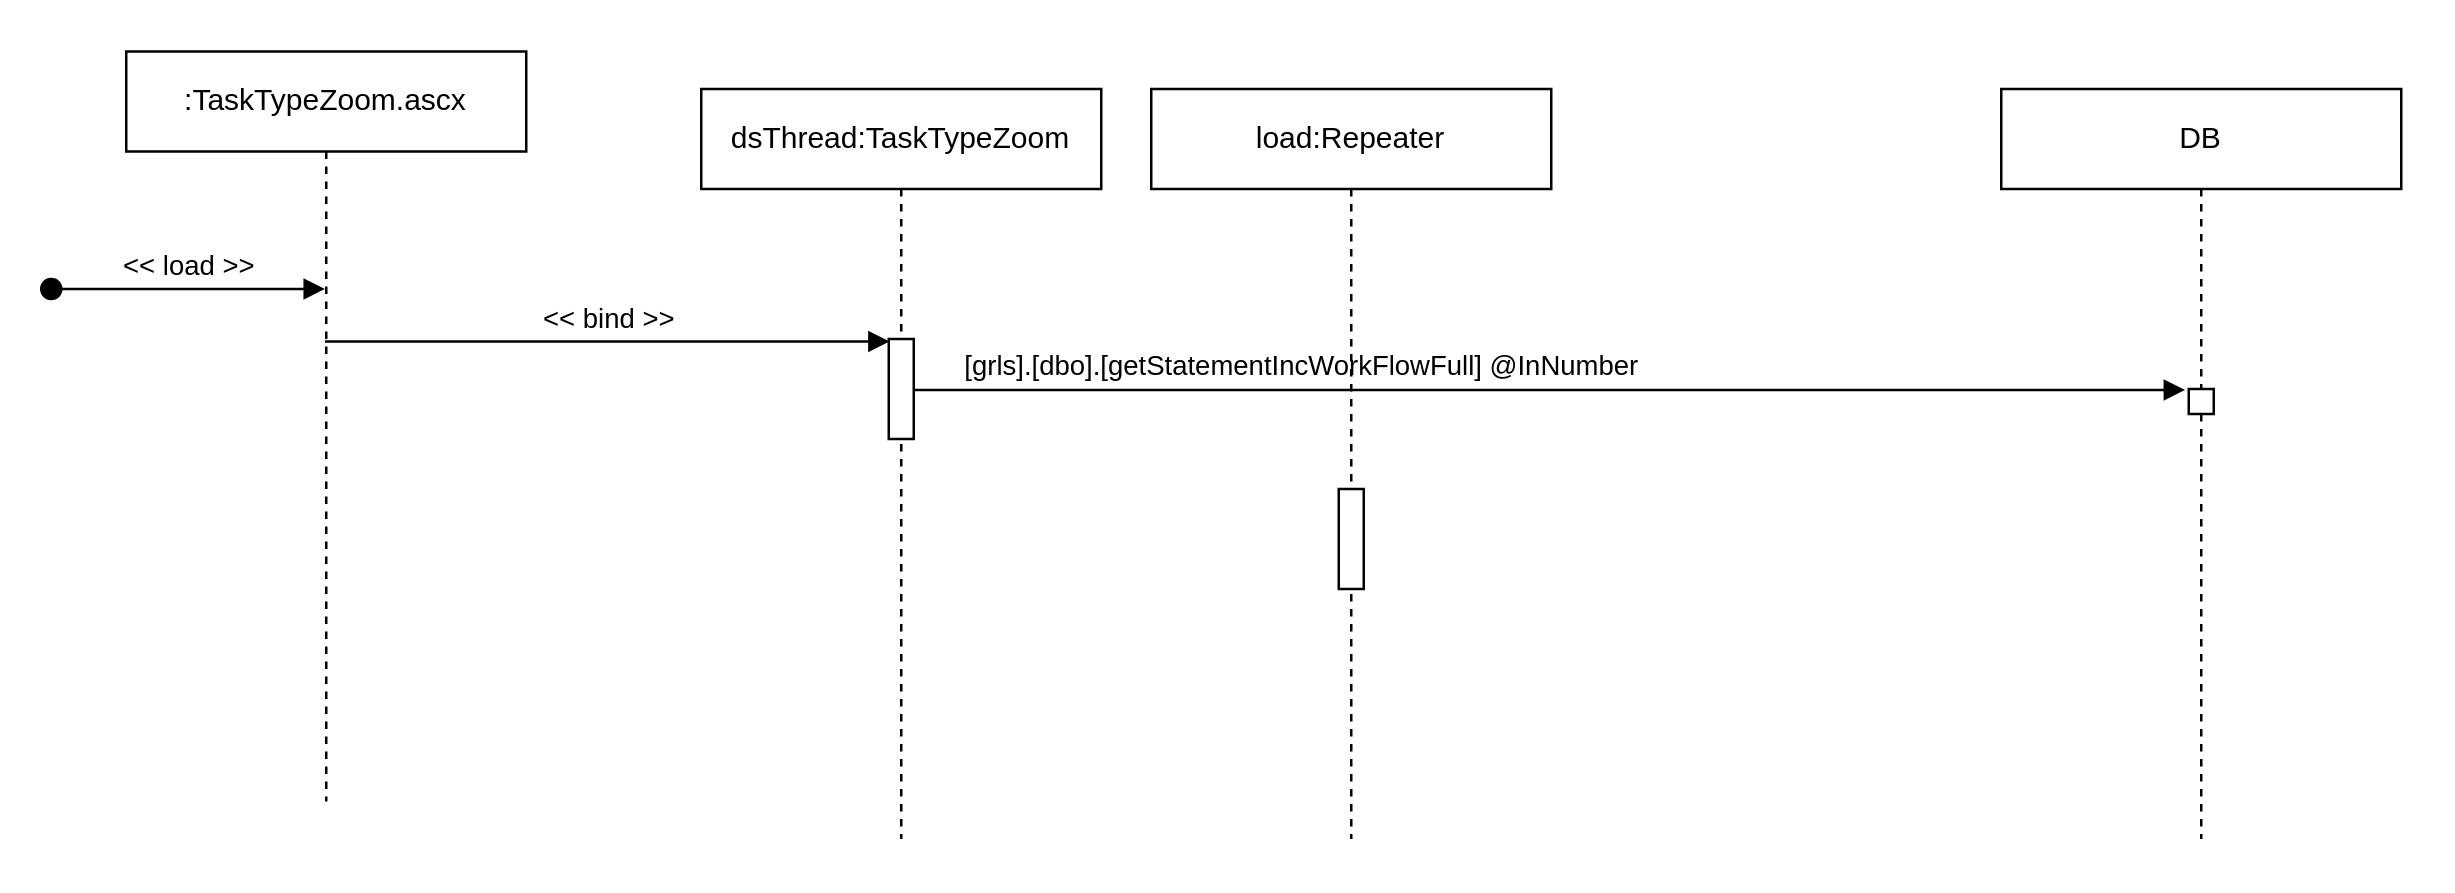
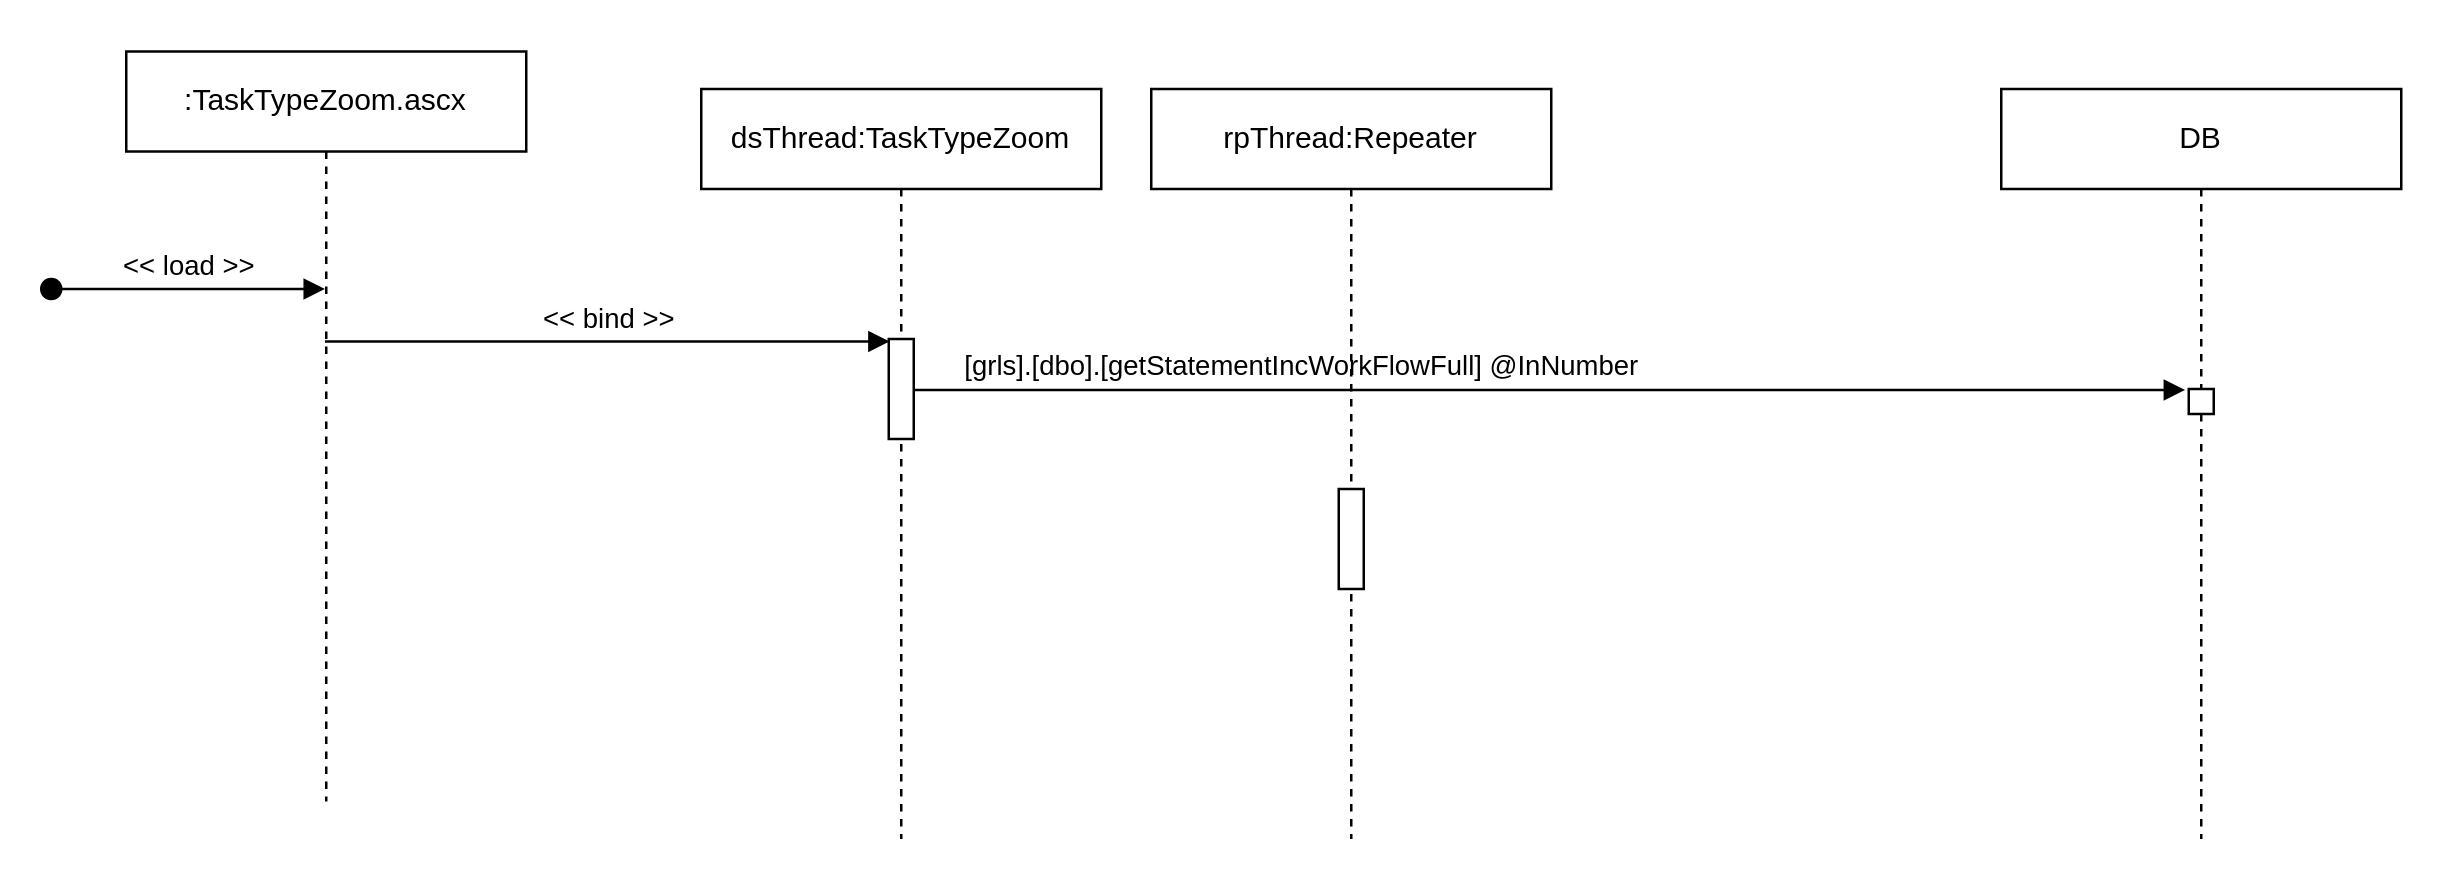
(1351, 139) -> (1351, 139)
